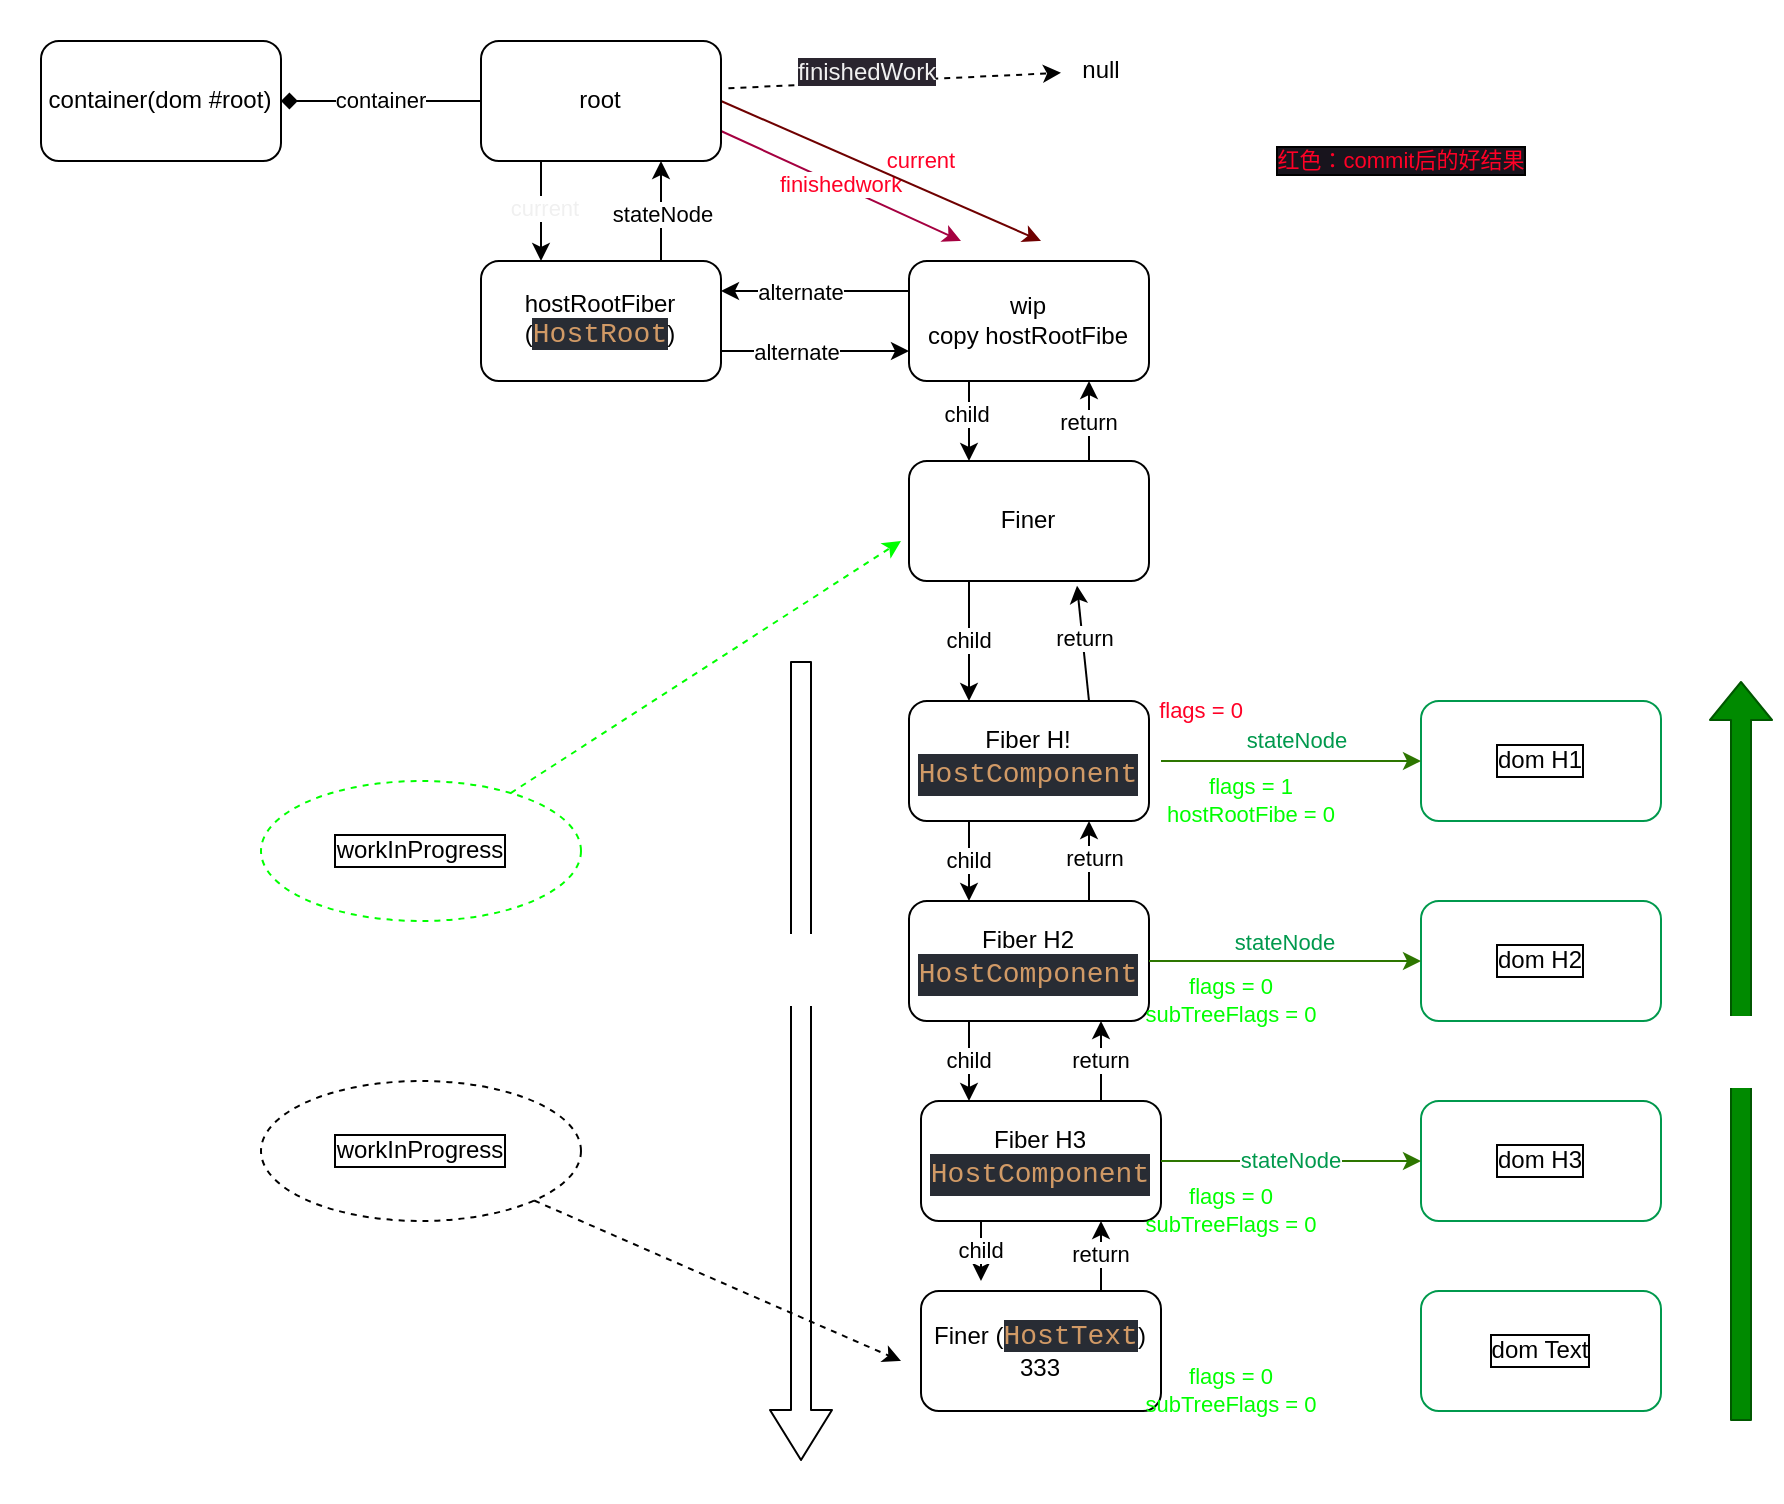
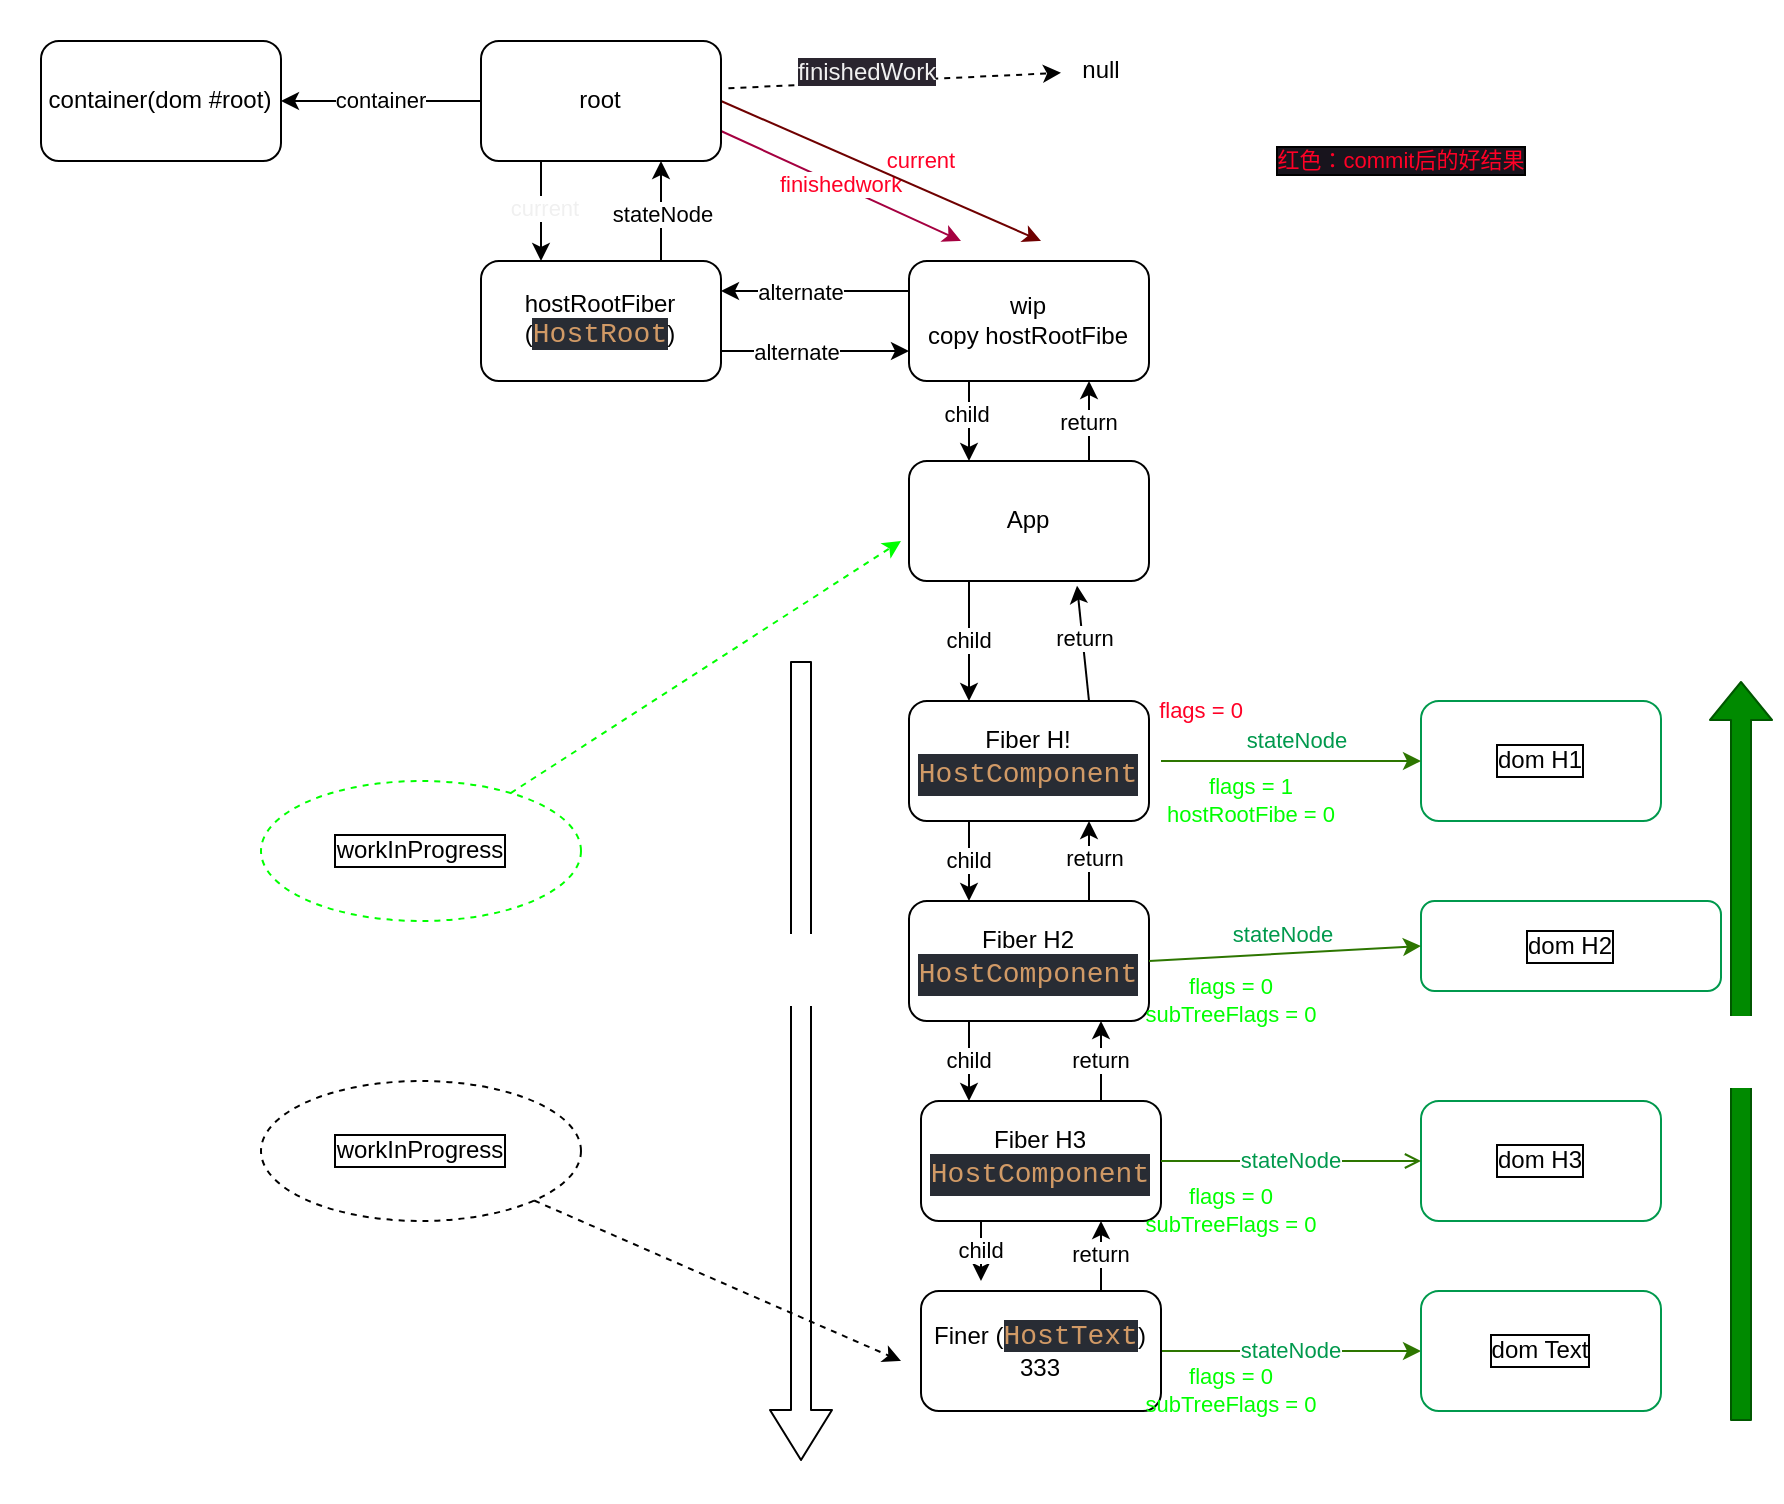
(297, 101) -> (296, 101)
(1029, 521) -> (1029, 521)
(1541, 961) -> (1571, 946)
(1406, 1161) -> (1409, 1161)
none -> (1284, 1351)
